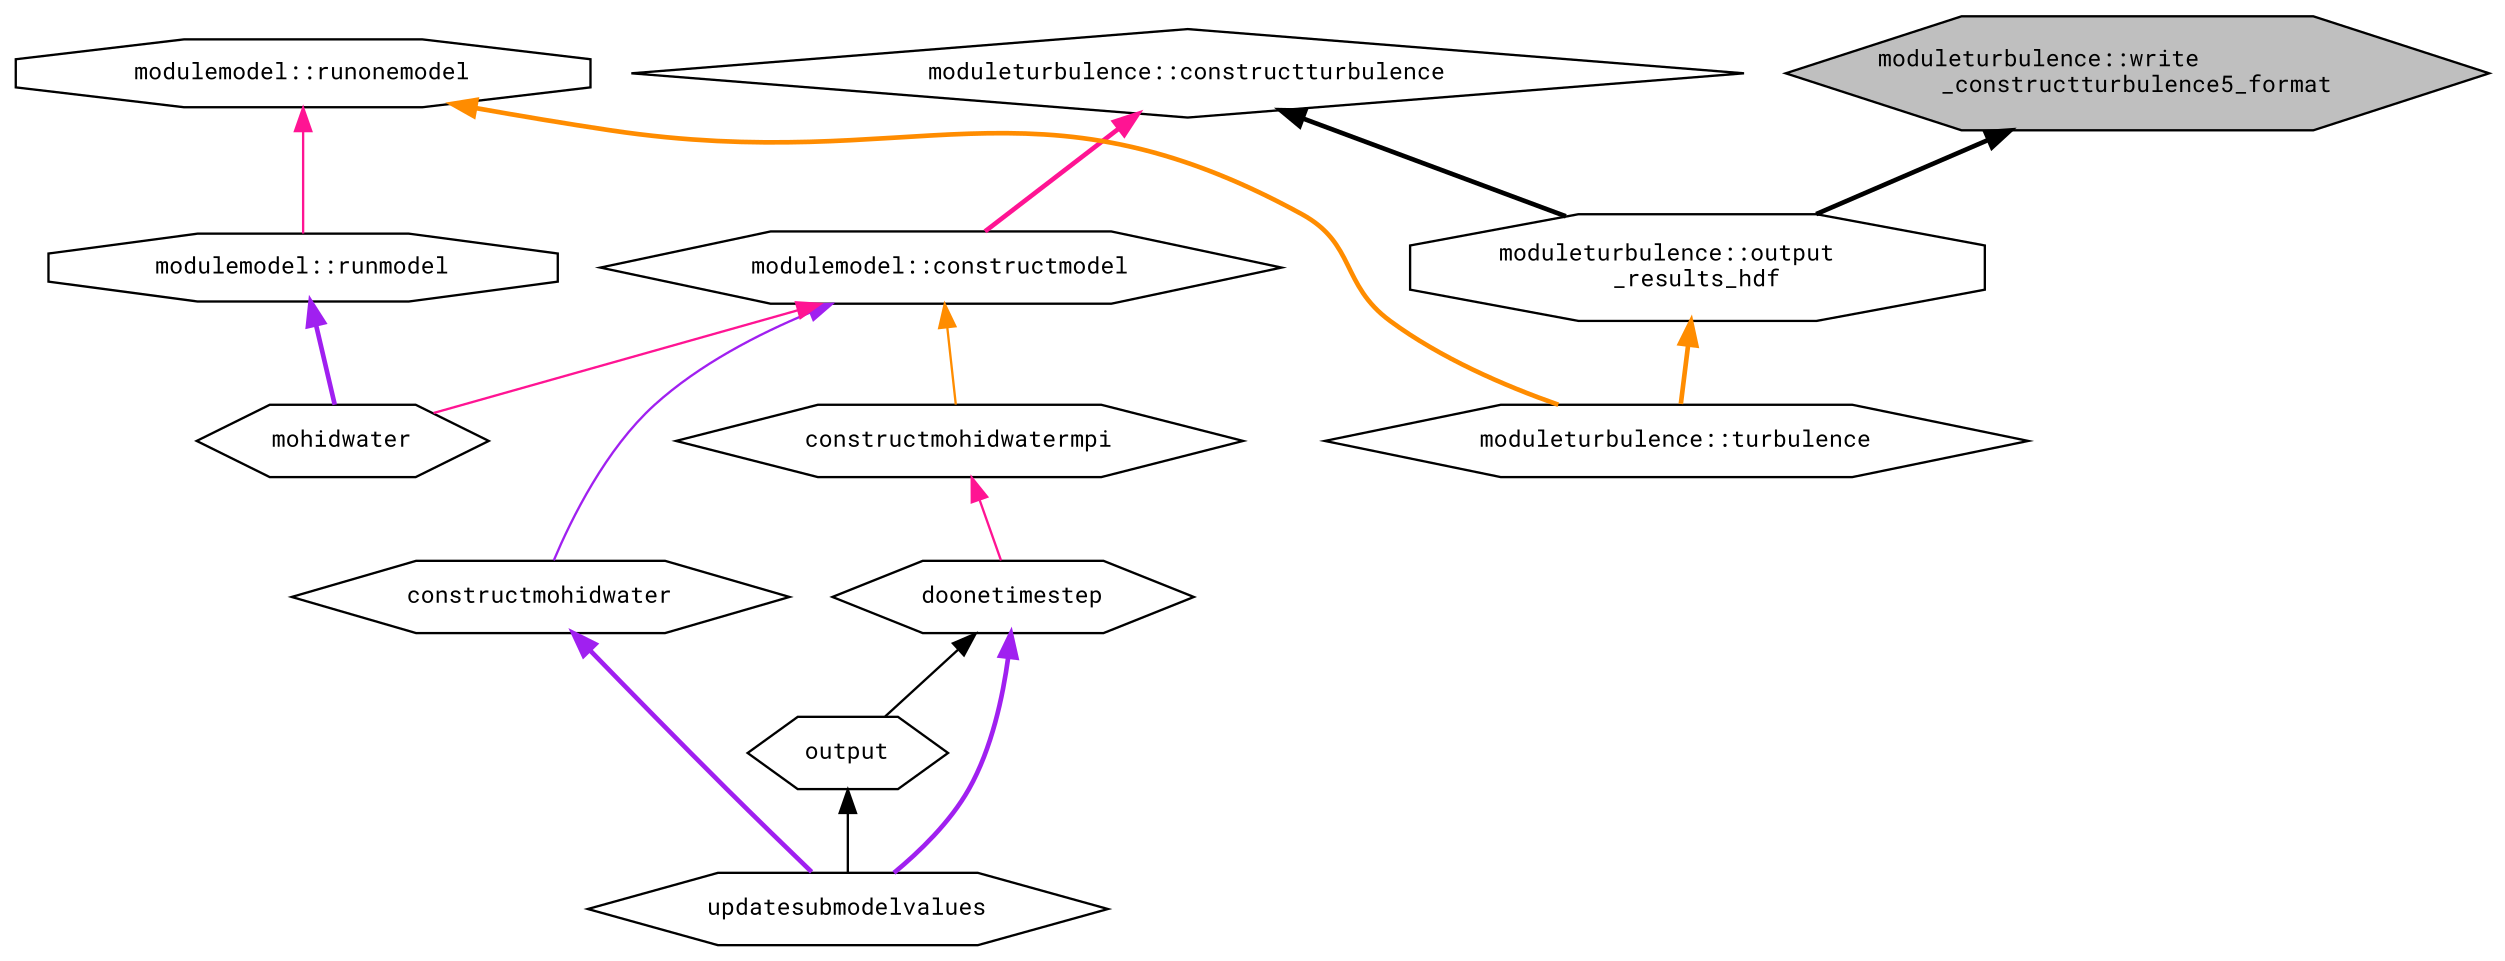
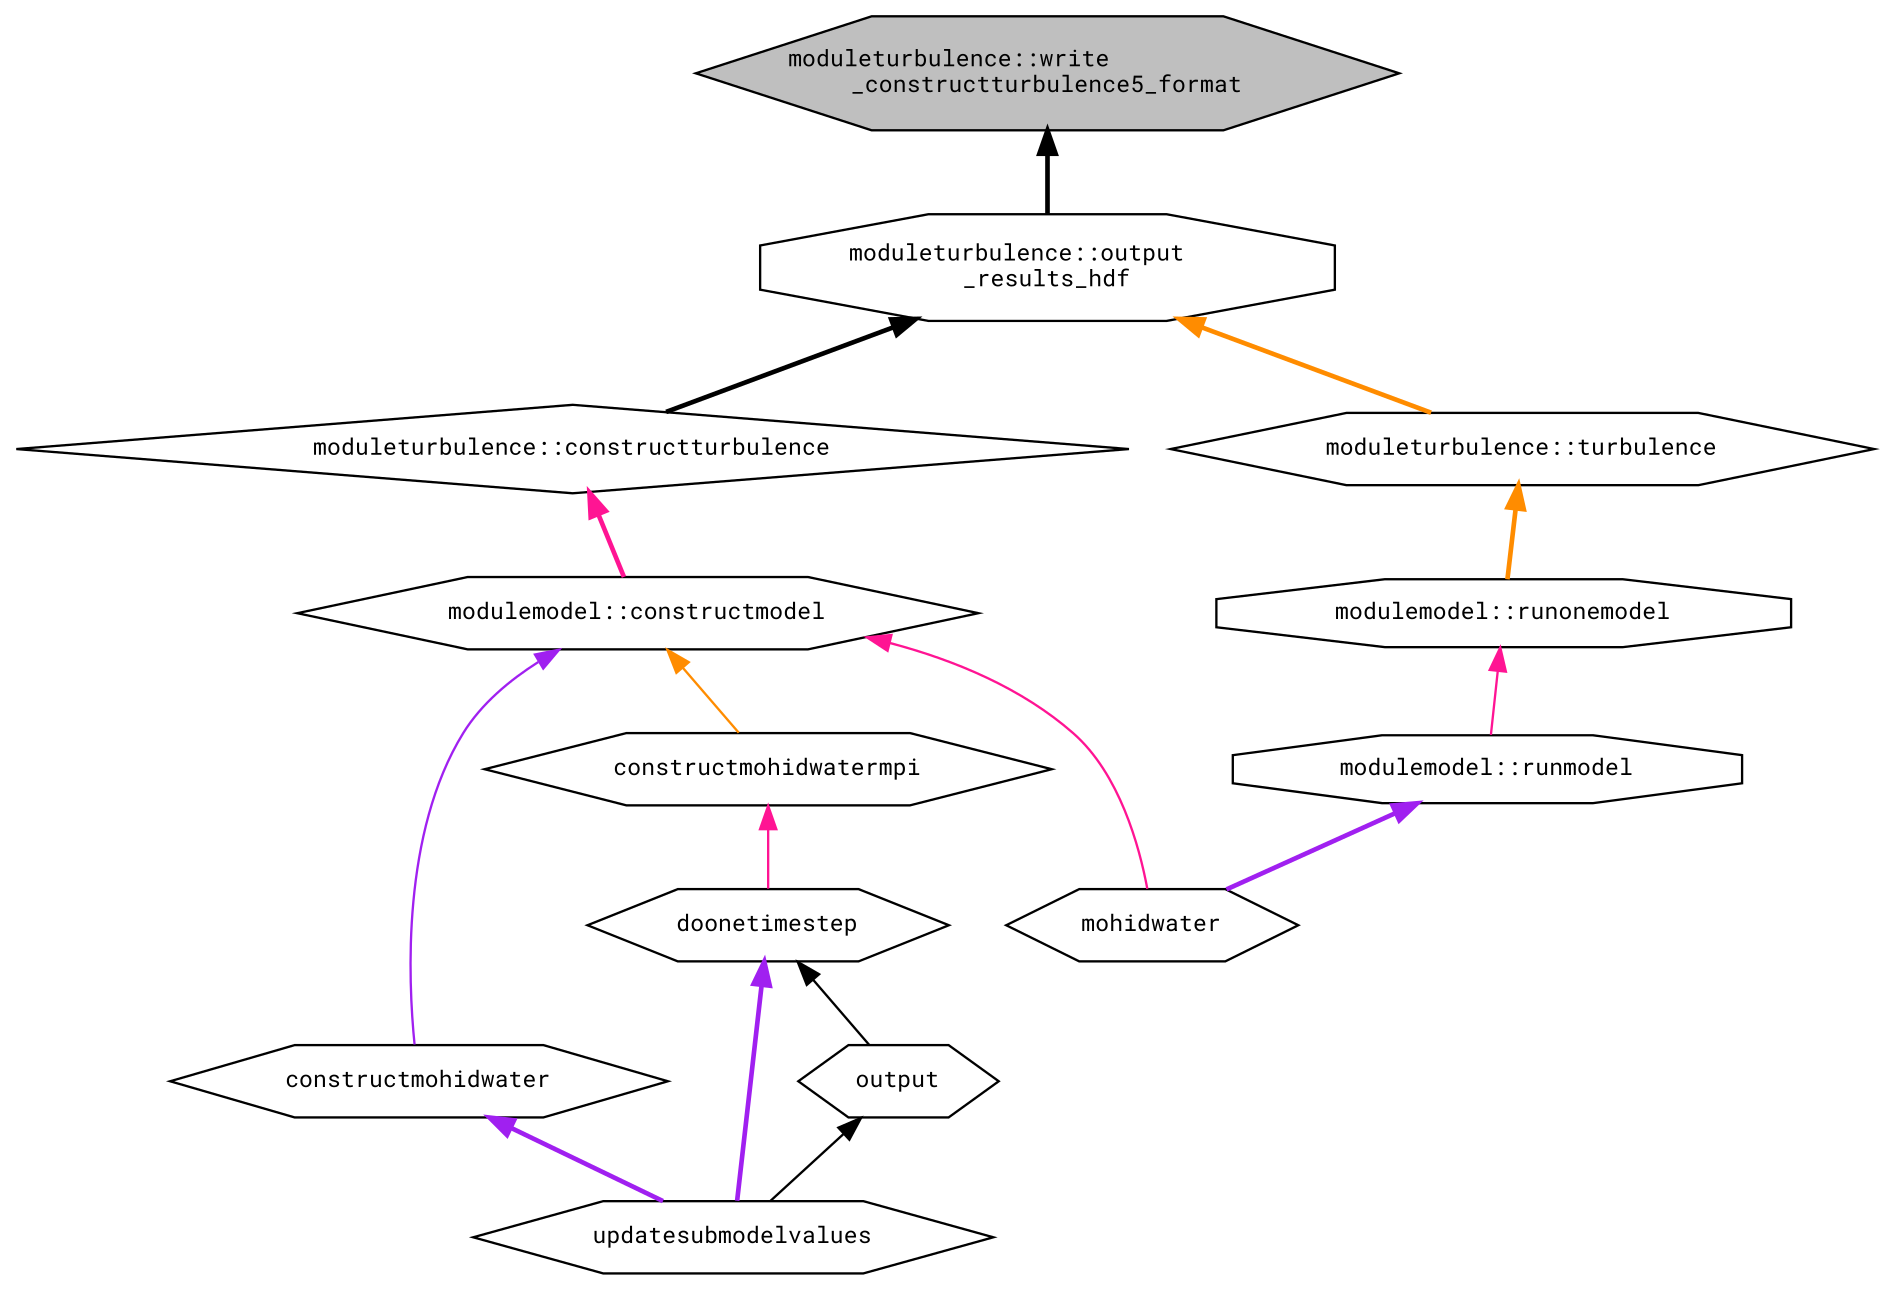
(1059, 136) -> (1512, 544)
(1434, 167) -> (780, 369)
